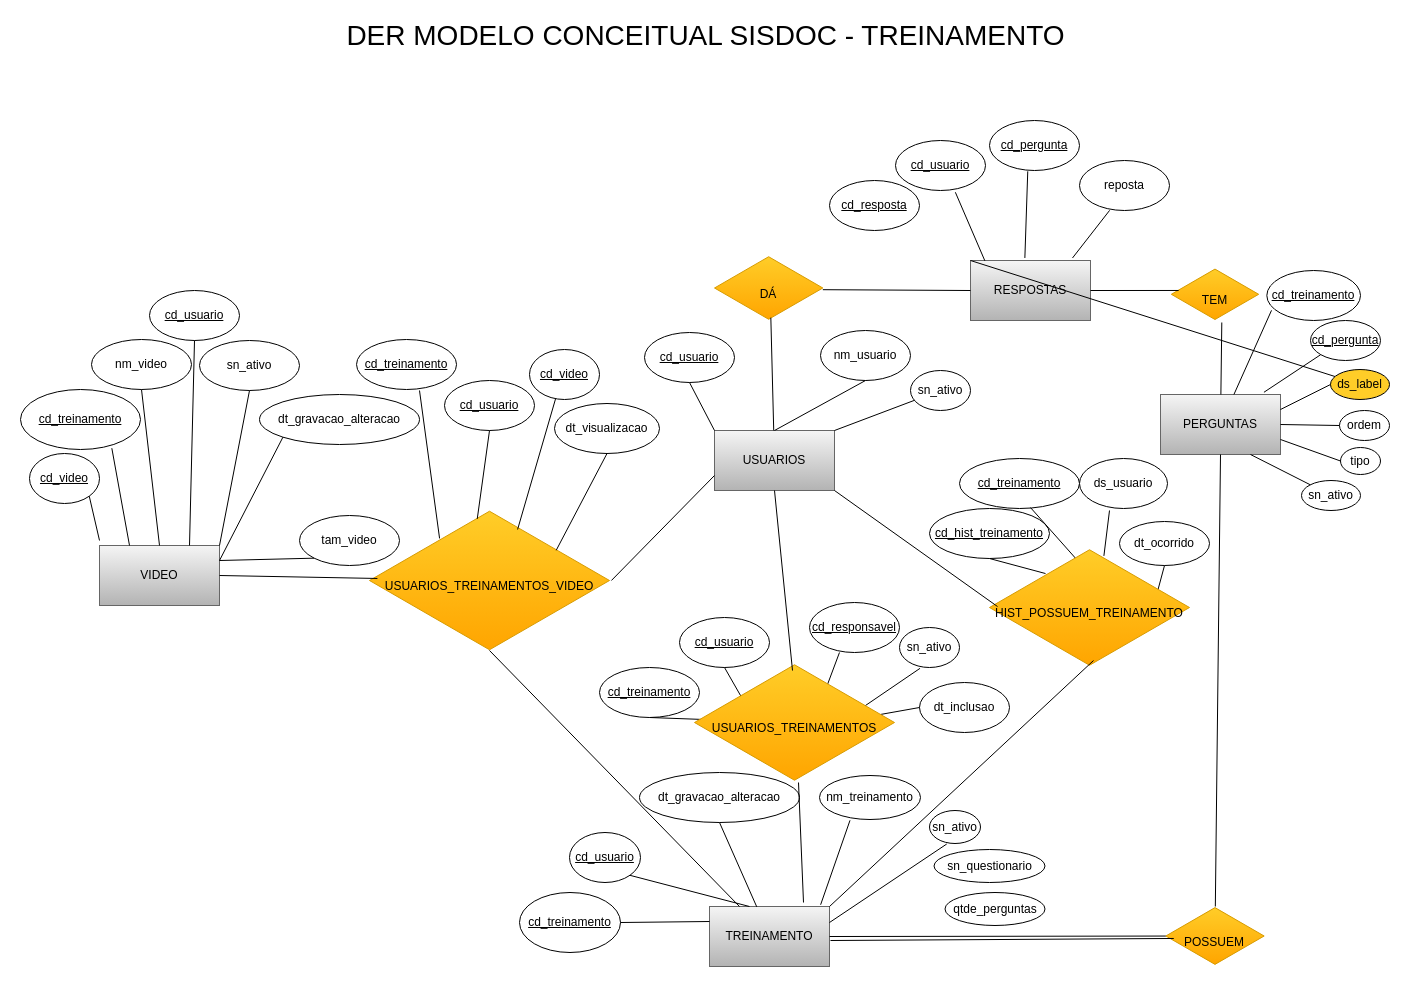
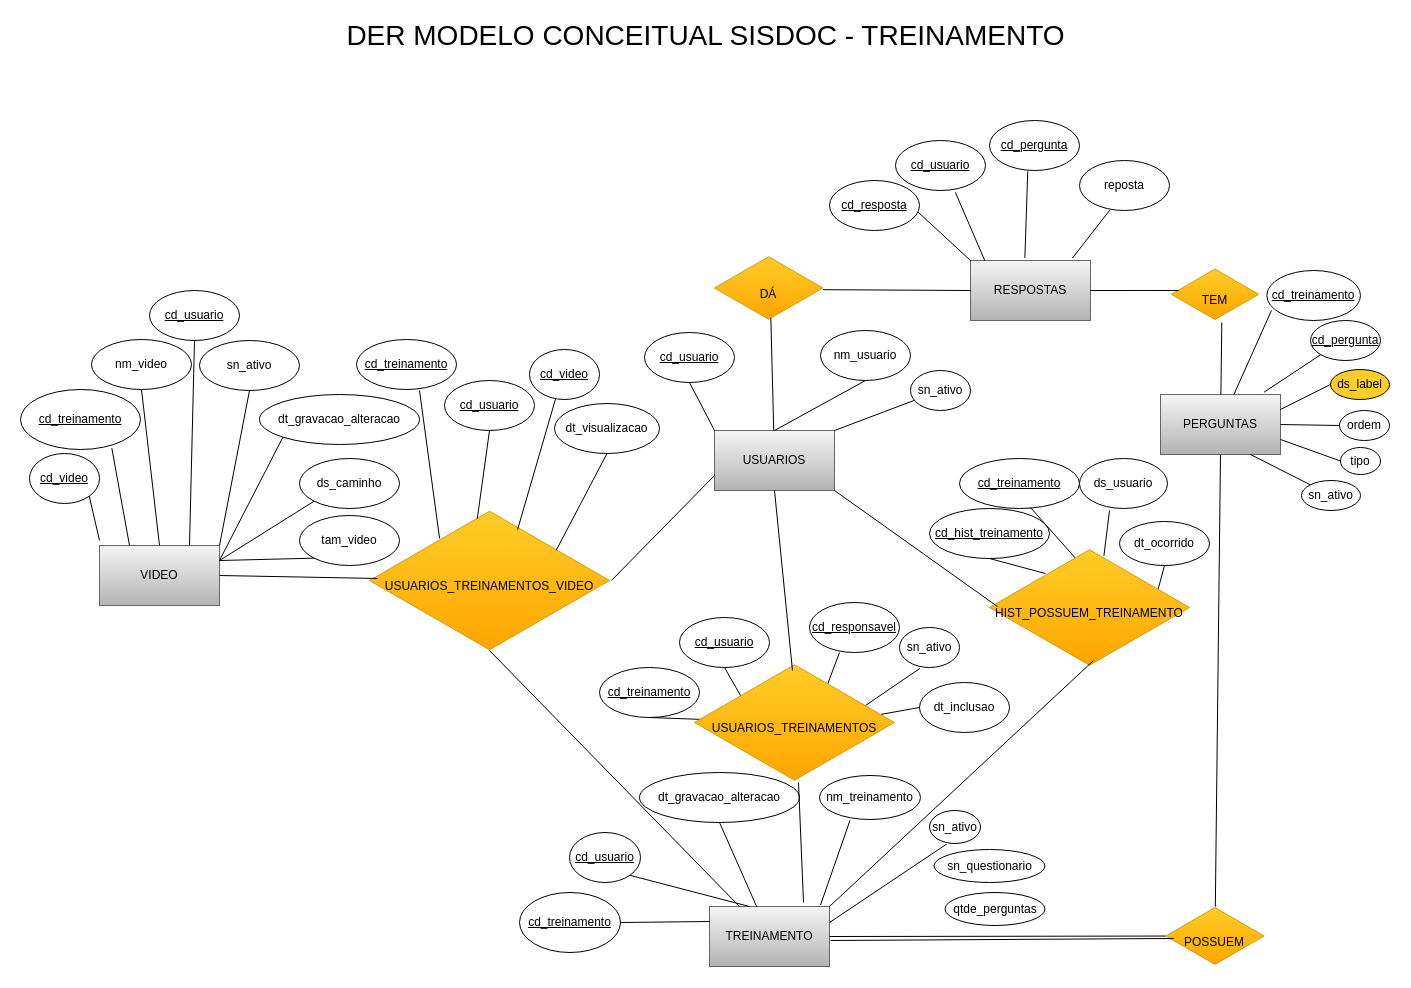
(1153, 319) -> (945, 237)
none -> (350, 484)
none -> (268, 530)
